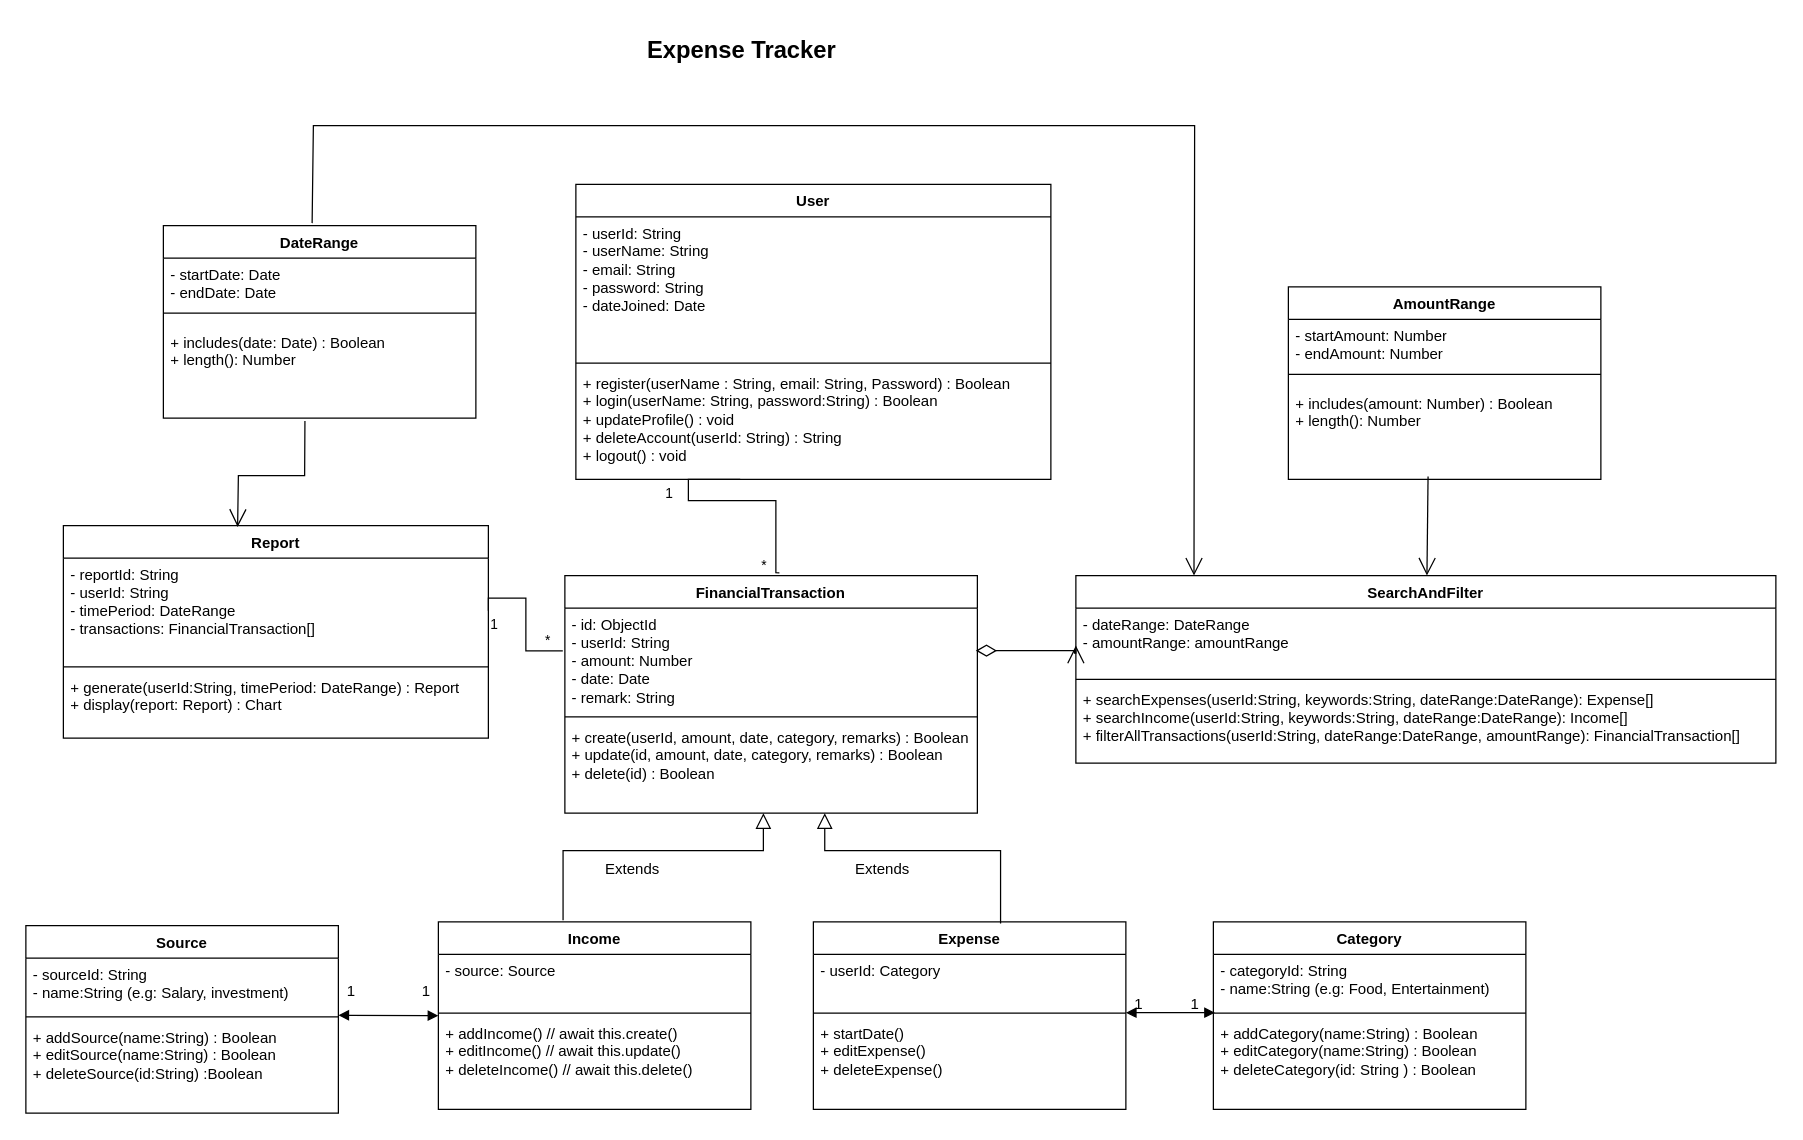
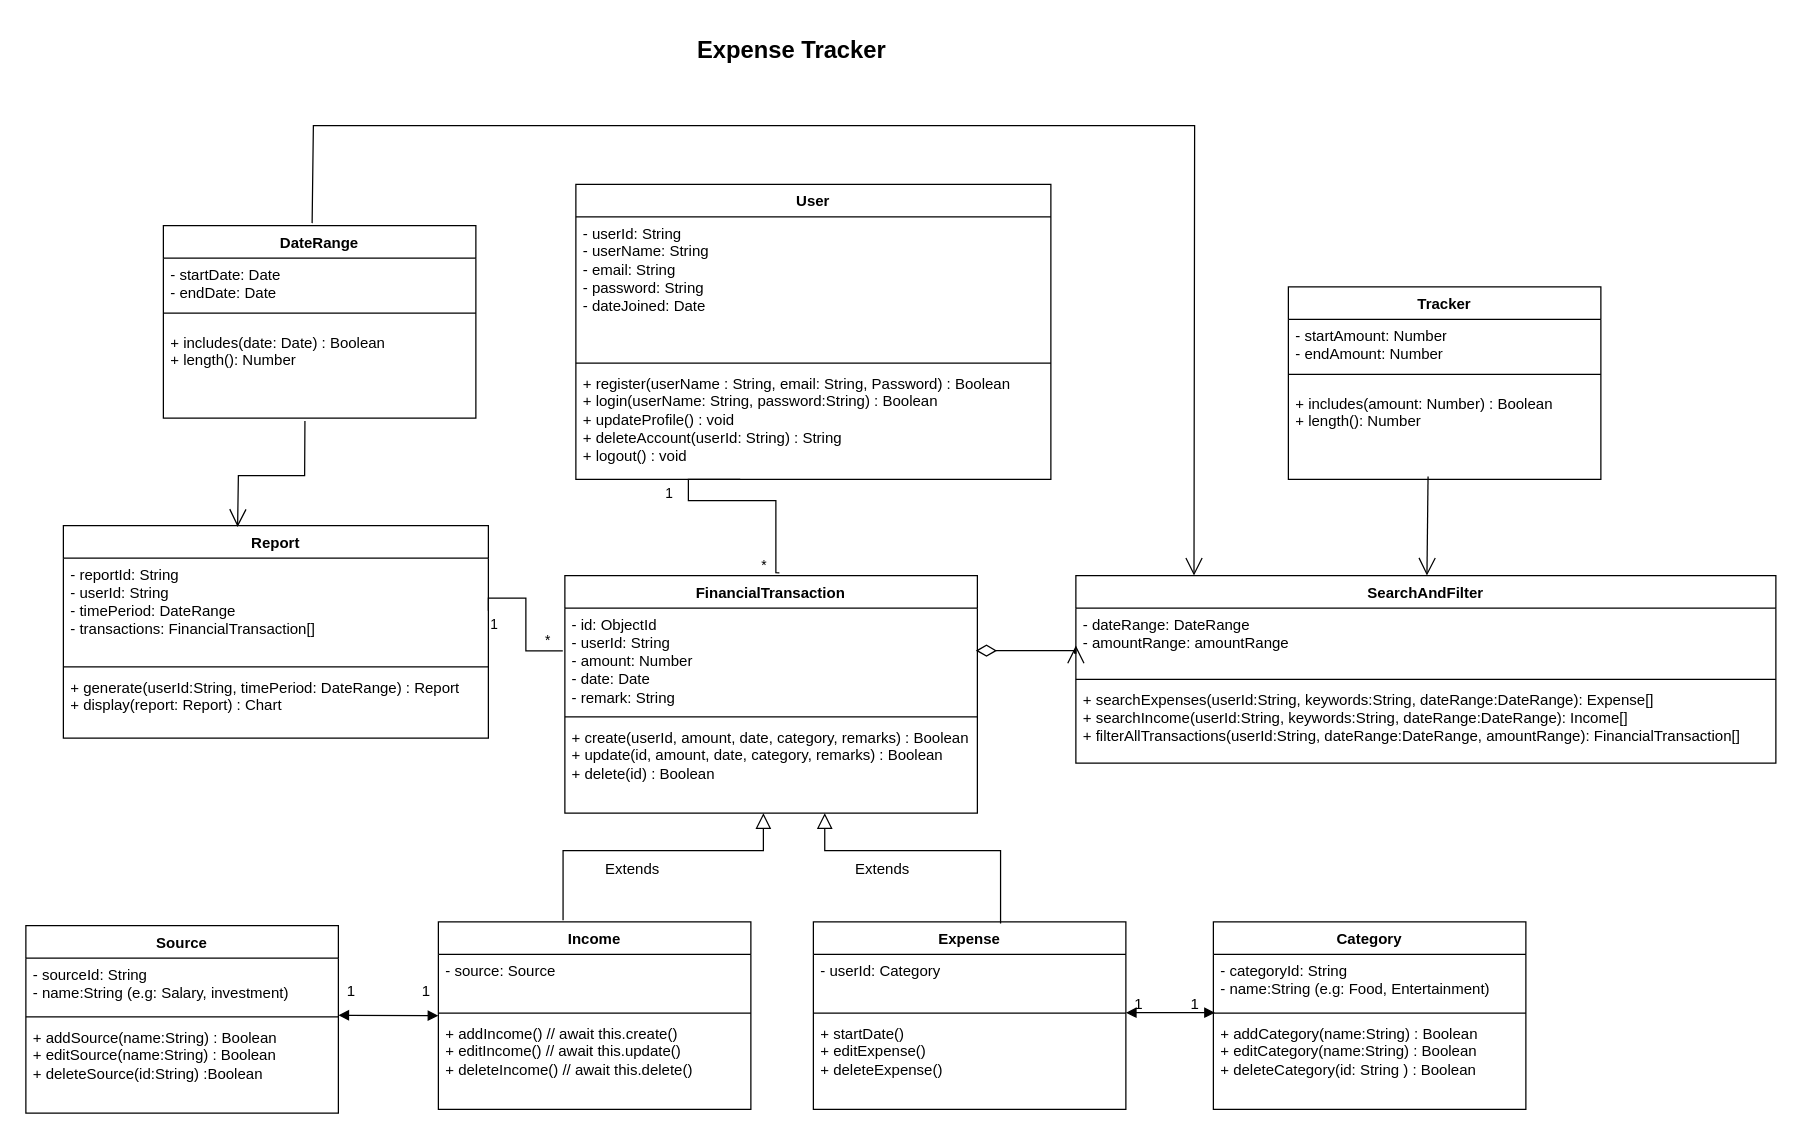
(744, 51) -> (794, 51)
(1444, 305) -> (1444, 305)
